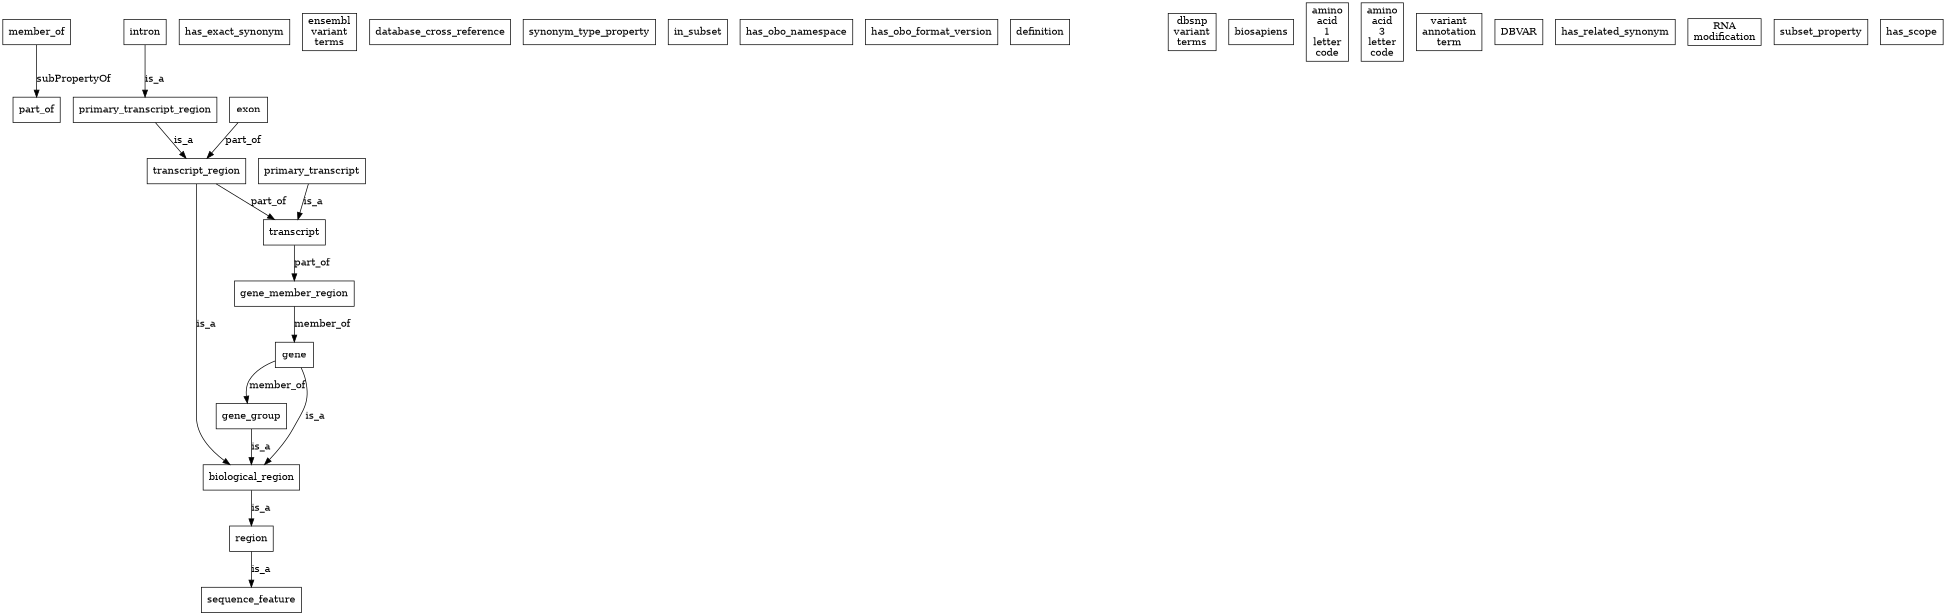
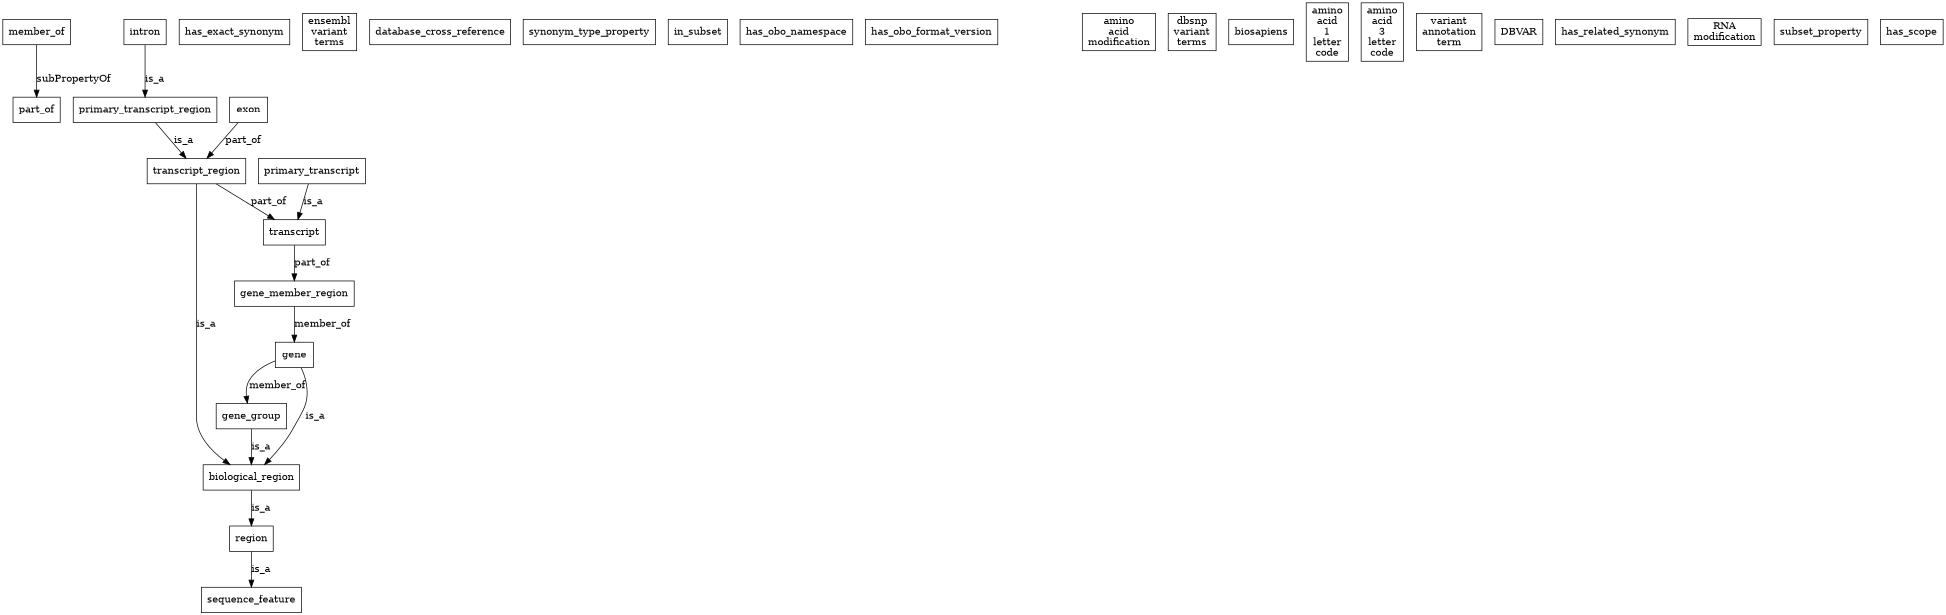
(1040, 32) -> none
none -> (1119, 32)
